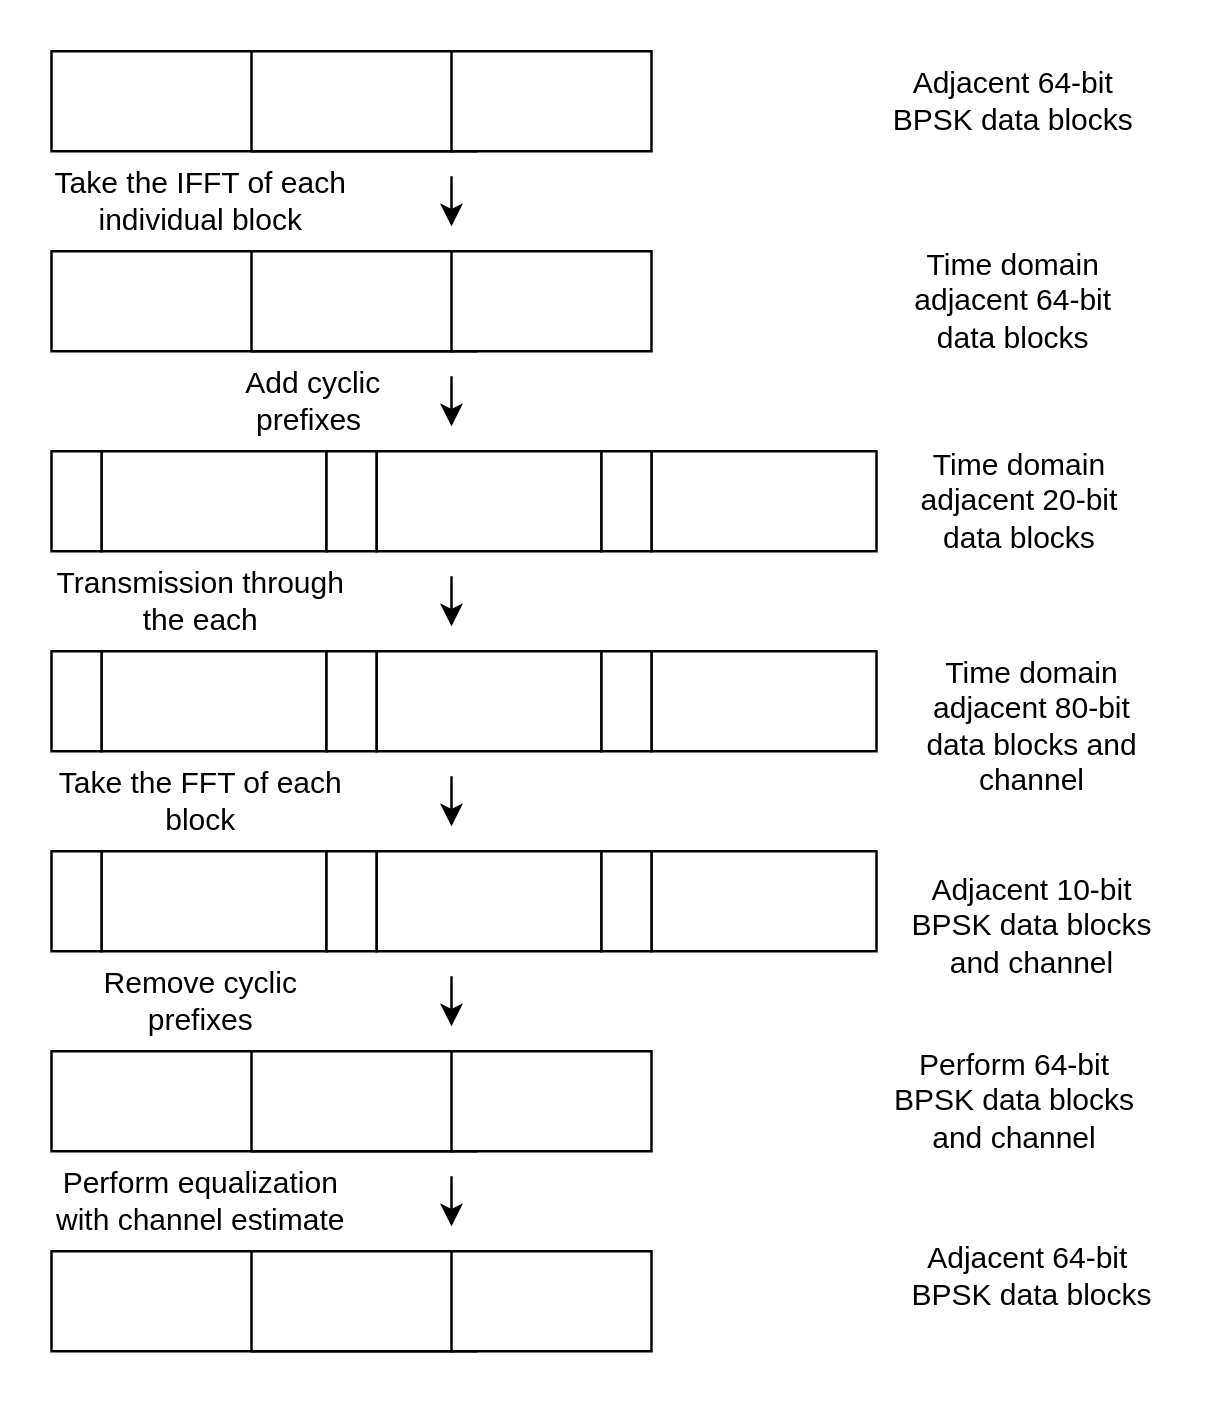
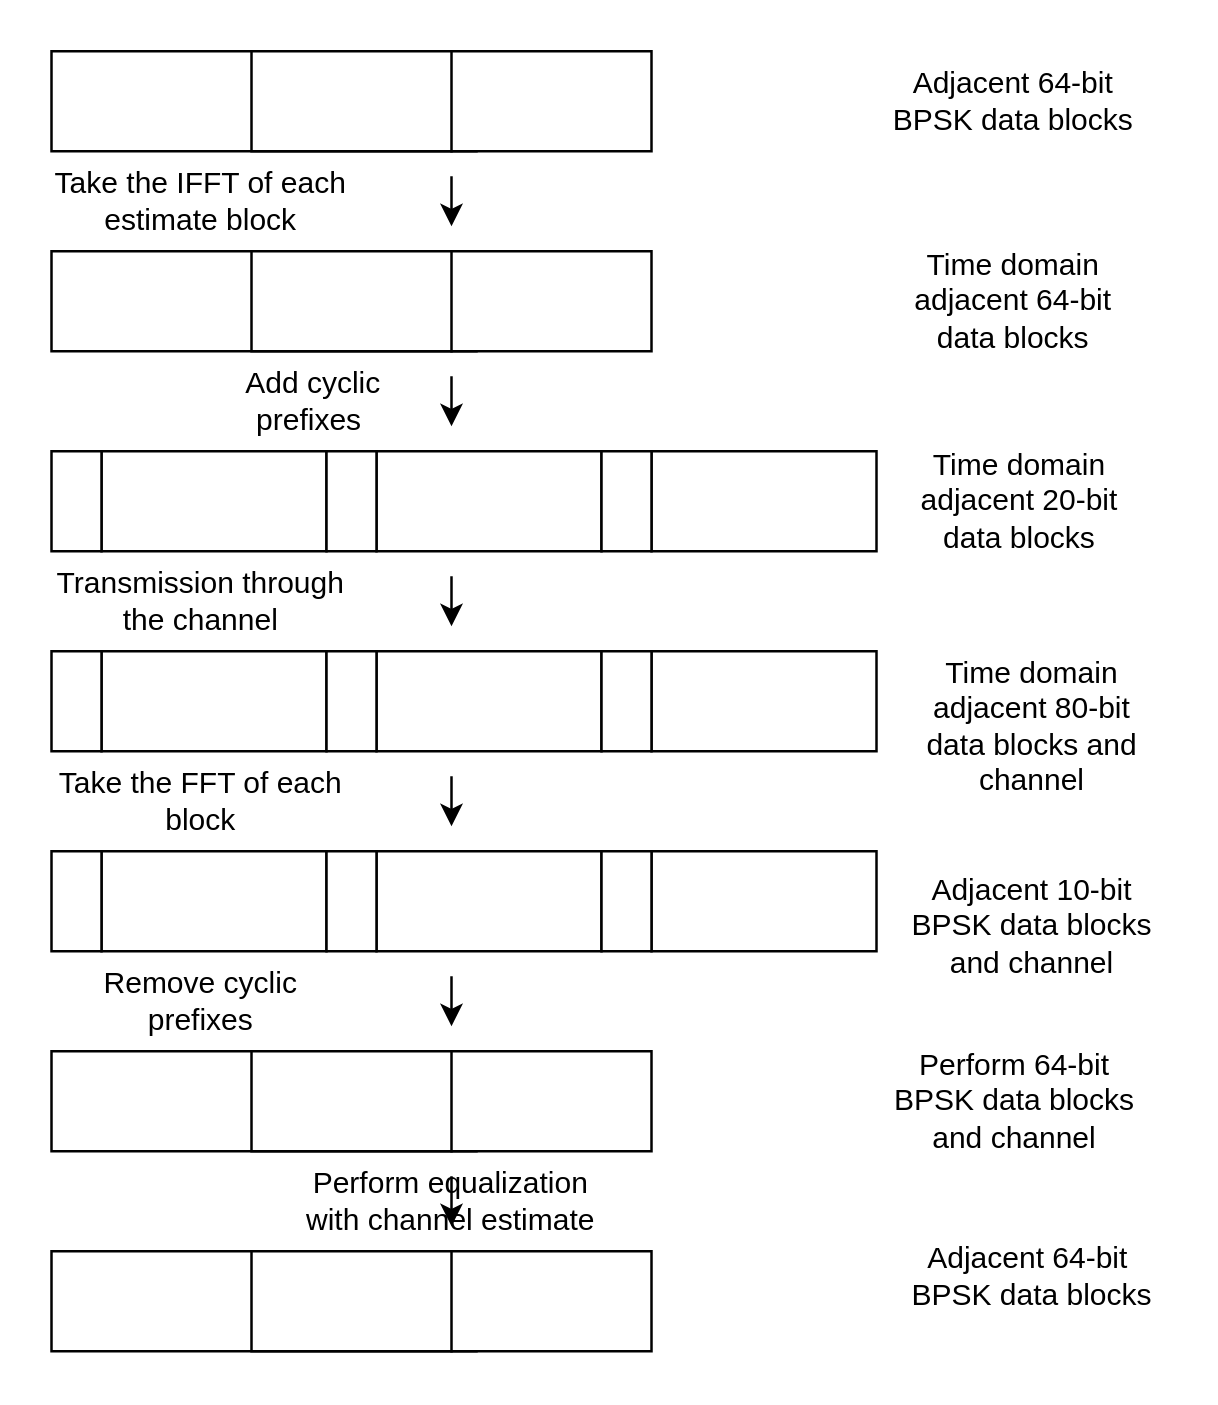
(201, 201) -> (201, 201)
(201, 601) -> (201, 601)
(201, 1201) -> (451, 1201)
